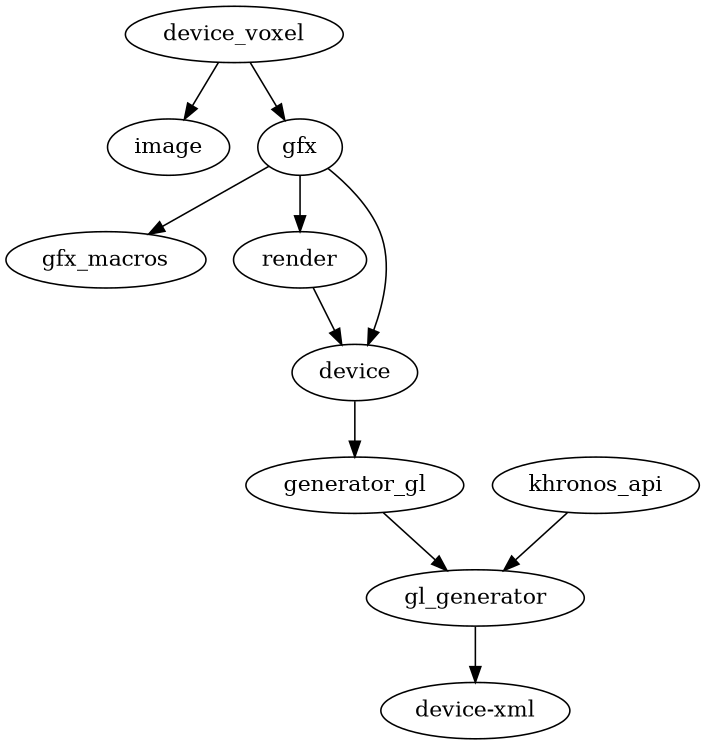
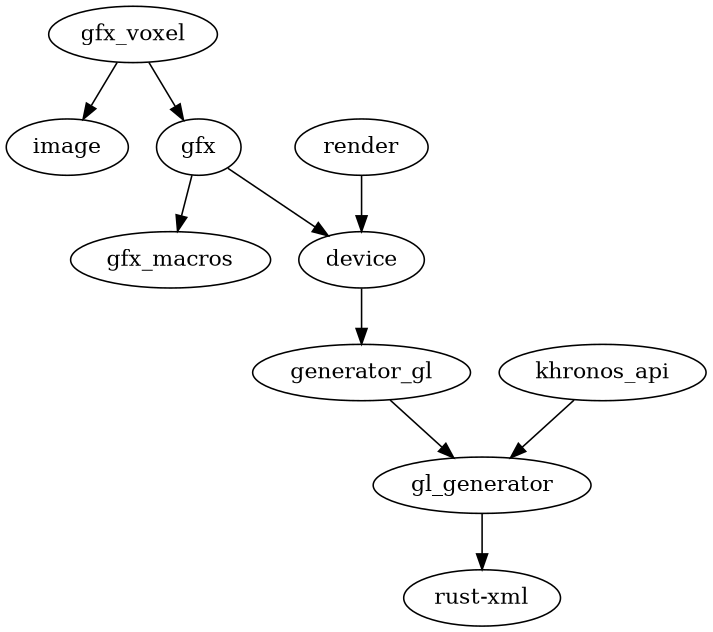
(234, 34) -> (133, 34)
(300, 196) -> none
(475, 711) -> (482, 598)
